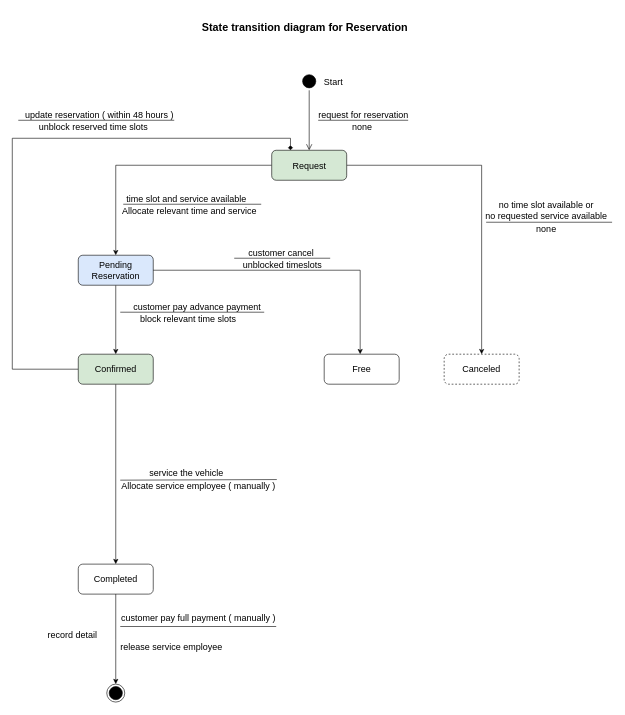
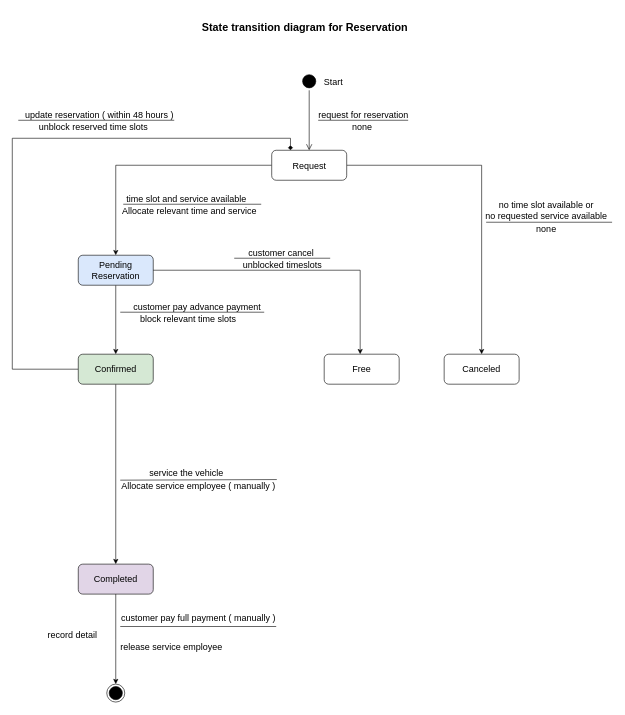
(309, 165) -> (309, 165)
(482, 369) -> (482, 369)
(116, 579) -> (116, 579)
